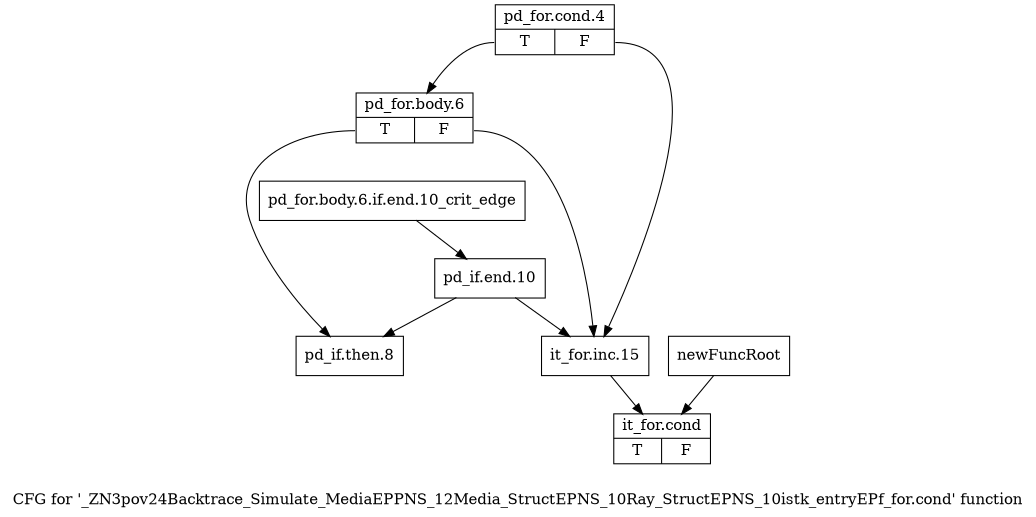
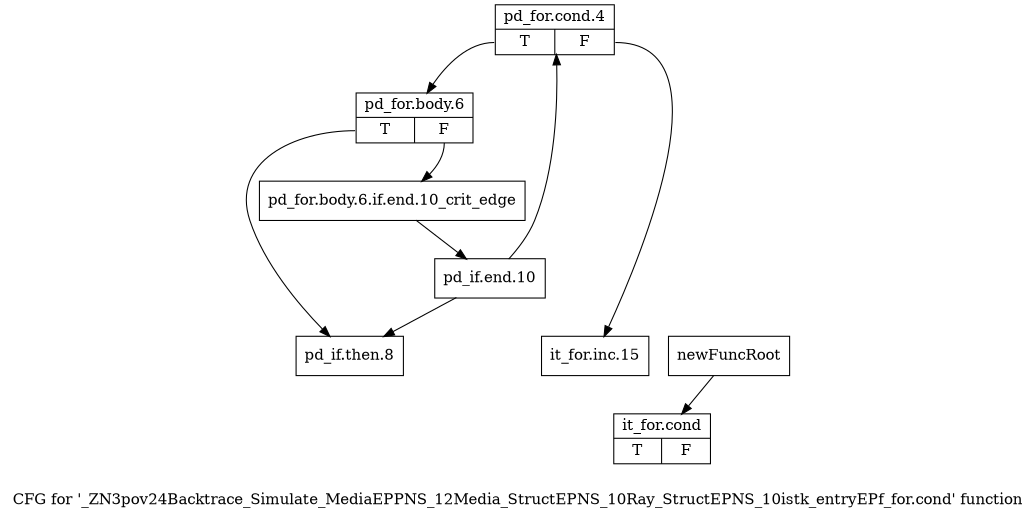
(564, 206) -> (440, 160)
(538, 314) -> (549, 167)
(623, 391) -> none
